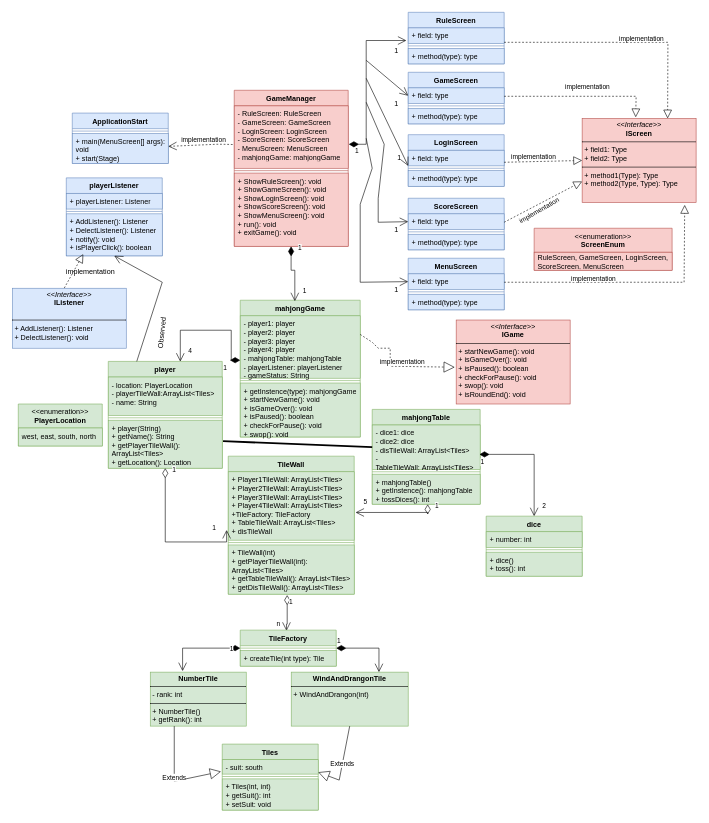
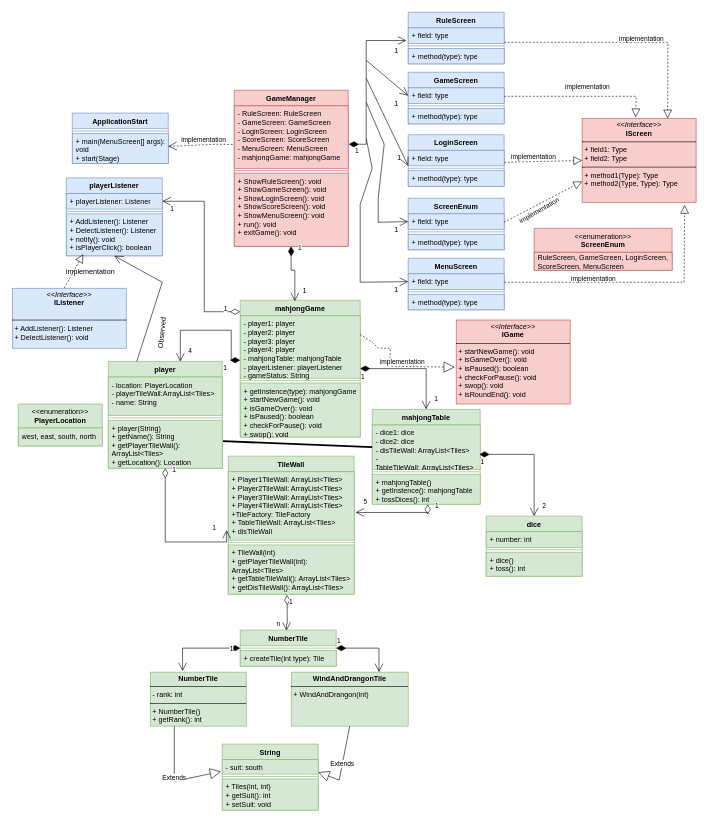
(456, 207) -> (456, 207)
none -> (204, 250)
none -> (398, 369)
(288, 639) -> (288, 639)
(270, 753) -> (270, 753)
